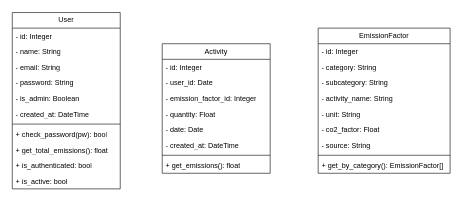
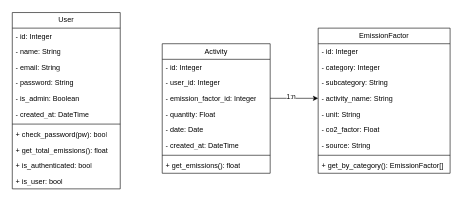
(354, 68) -> (357, 68)
(192, 83) -> (198, 83)
none -> (289, 98)
(45, 182) -> (41, 182)
